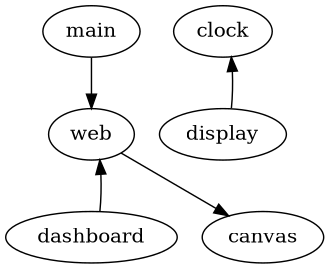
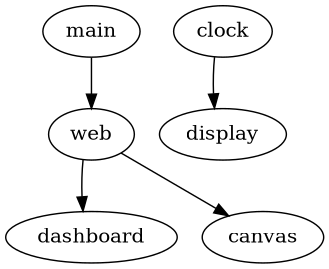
(233, 90) -> (213, 75)
(101, 193) -> (82, 178)
